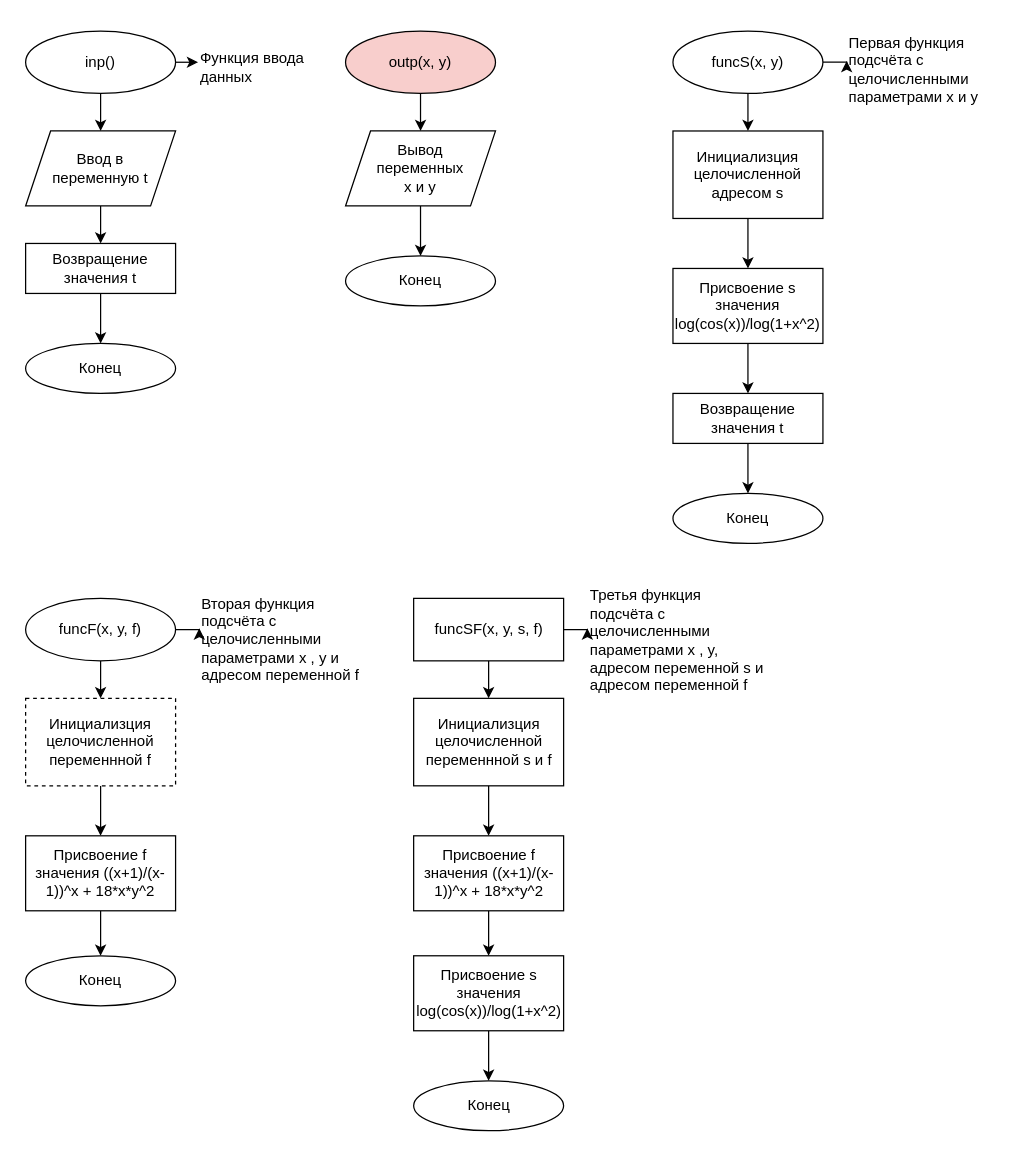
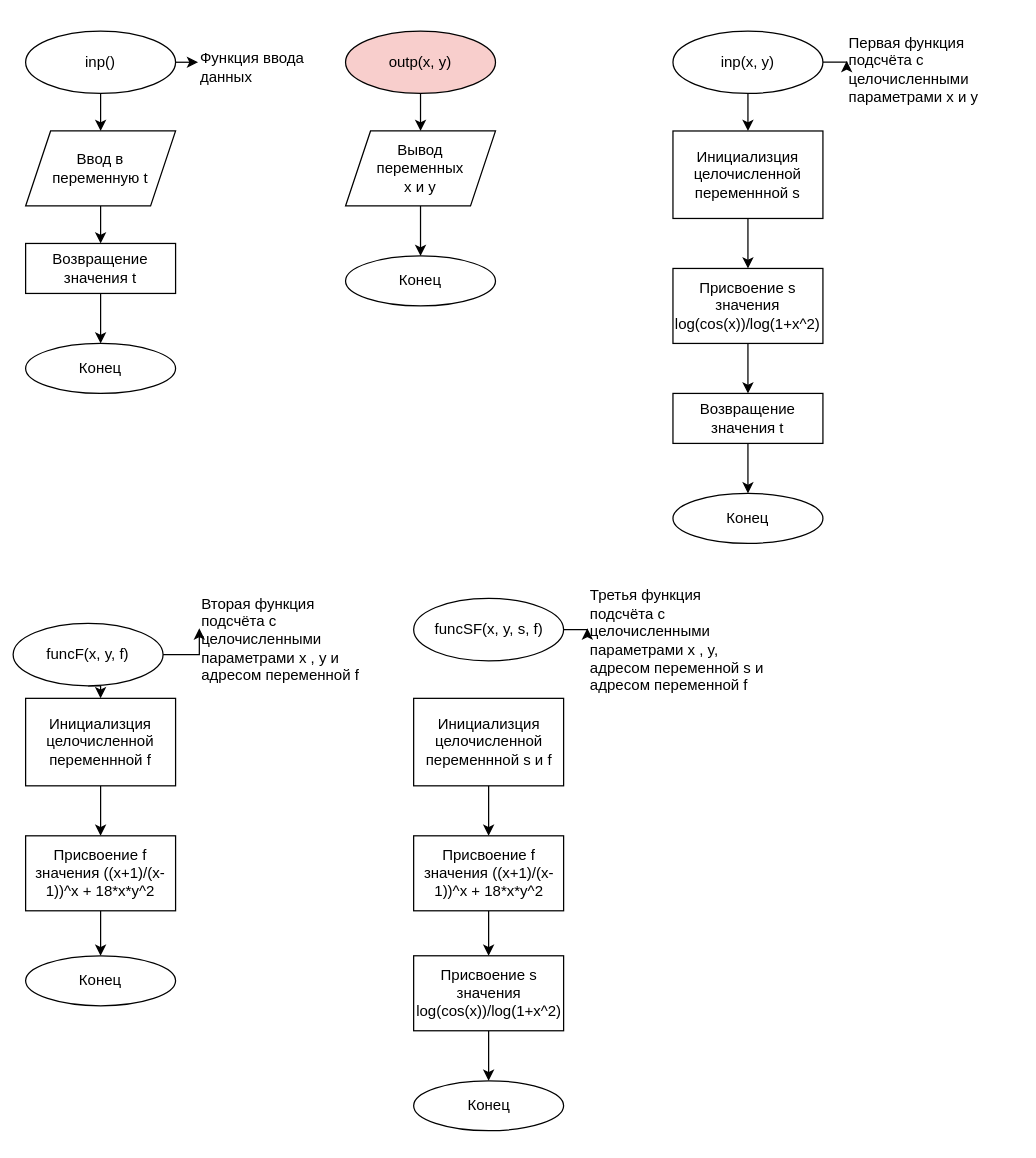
(748, 62) -> (748, 62)
(748, 174) -> (748, 174)
(101, 629) -> (88, 654)
(489, 629) -> (489, 629)
(489, 675) -> none
(101, 742) -> (101, 742)
